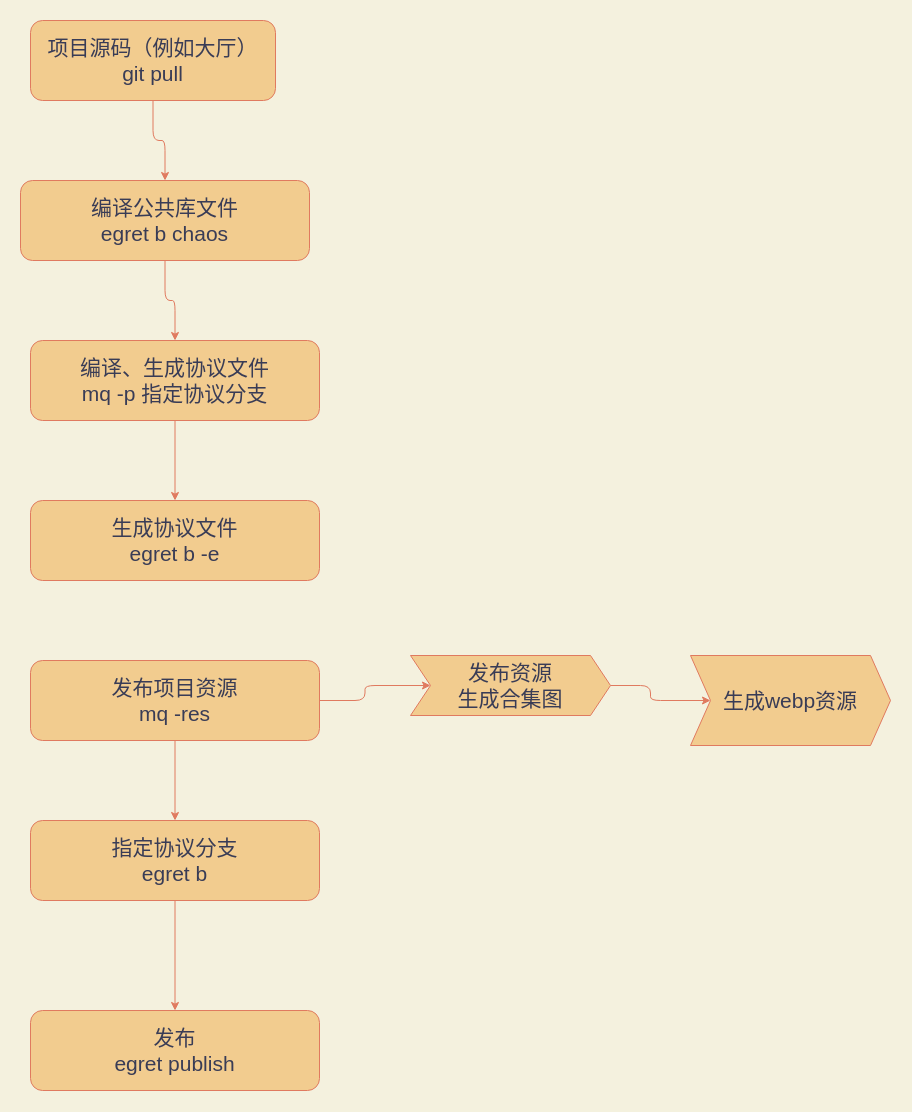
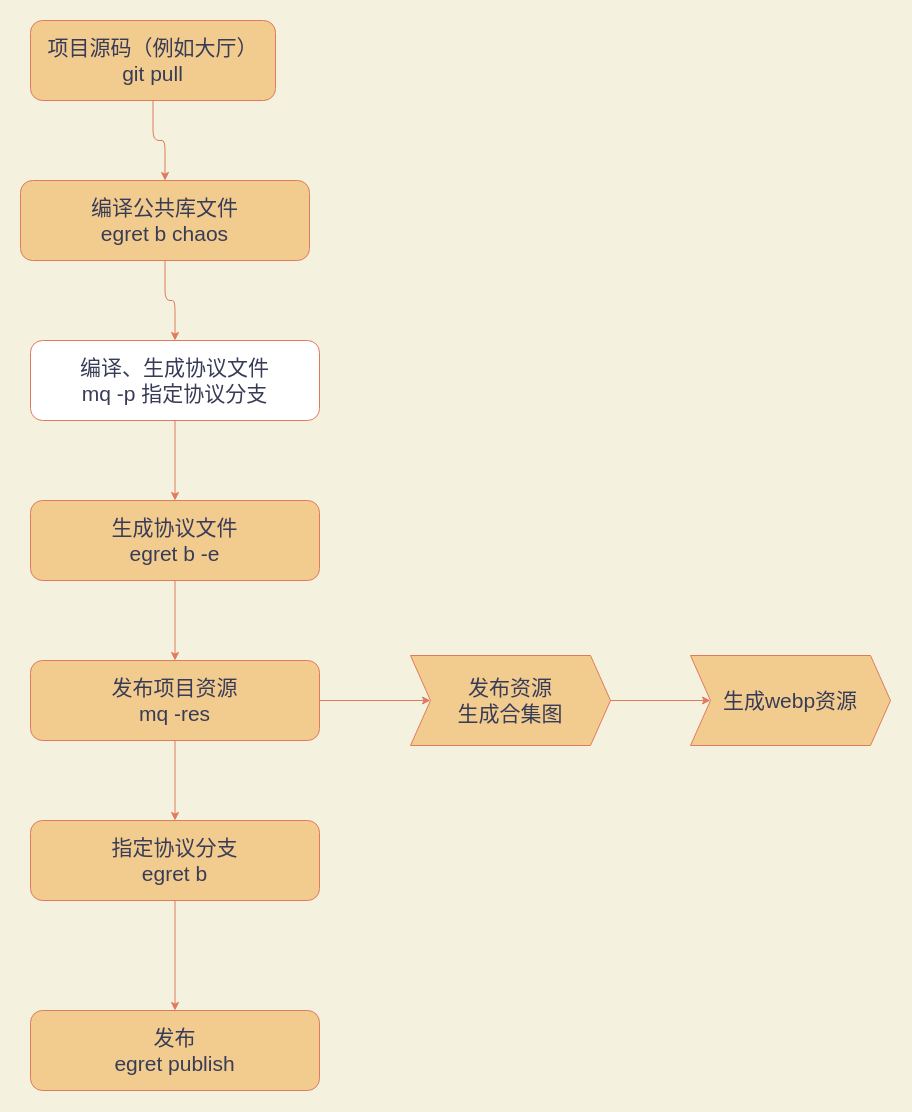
(175, 381) -> (175, 381)
none -> (175, 617)
(511, 686) -> (511, 701)
